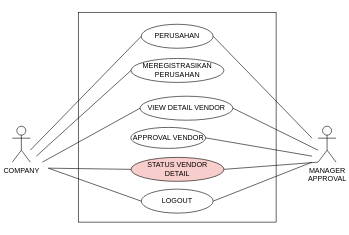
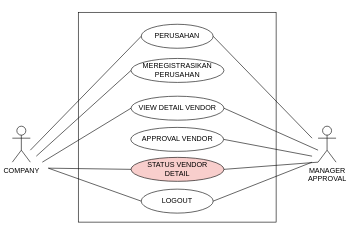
(187, 108) -> (178, 108)
(168, 138) -> (177, 140)
